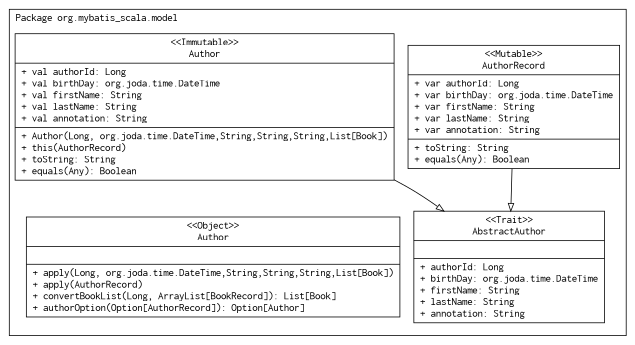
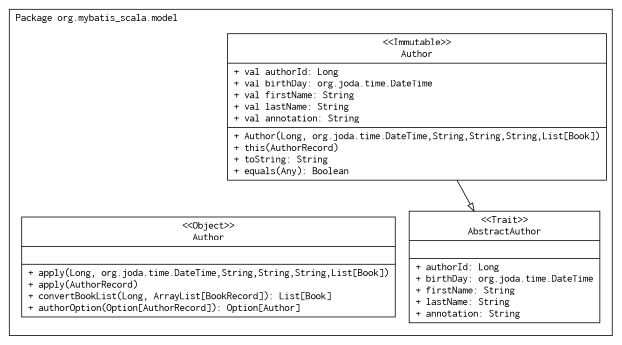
(514, 107) -> none
